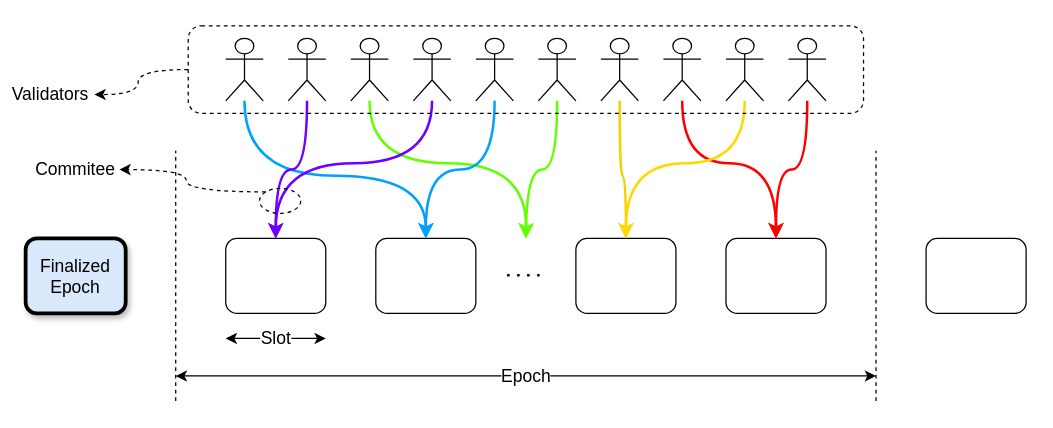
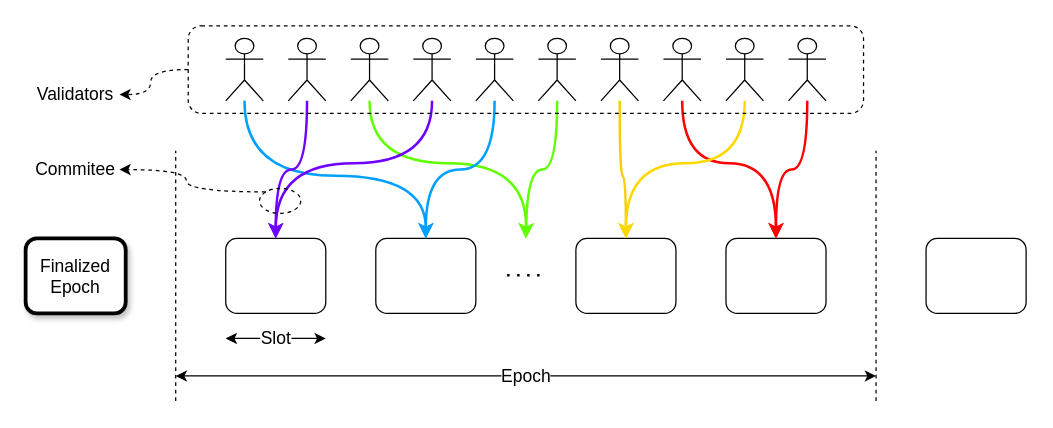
(51, 94) -> (76, 94)
(76, 276) -> (76, 276)
